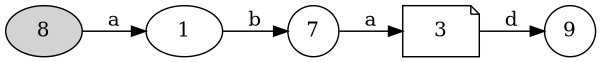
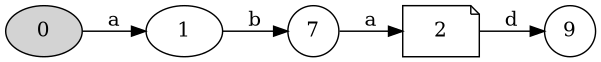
(44, 31) -> (44, 31)
(441, 31) -> (441, 31)
